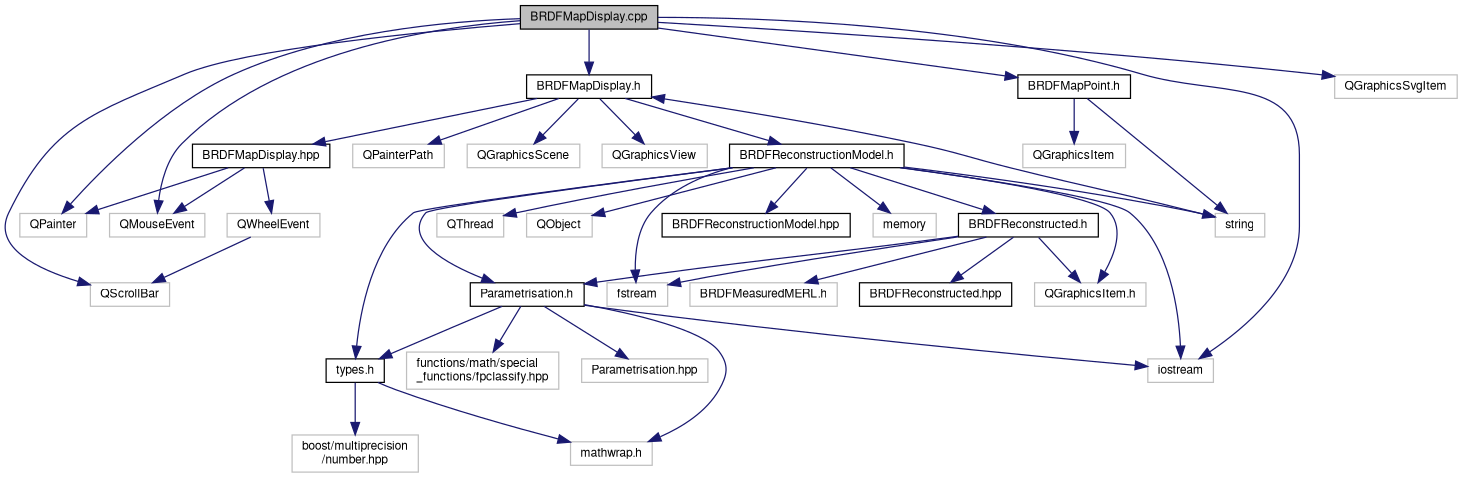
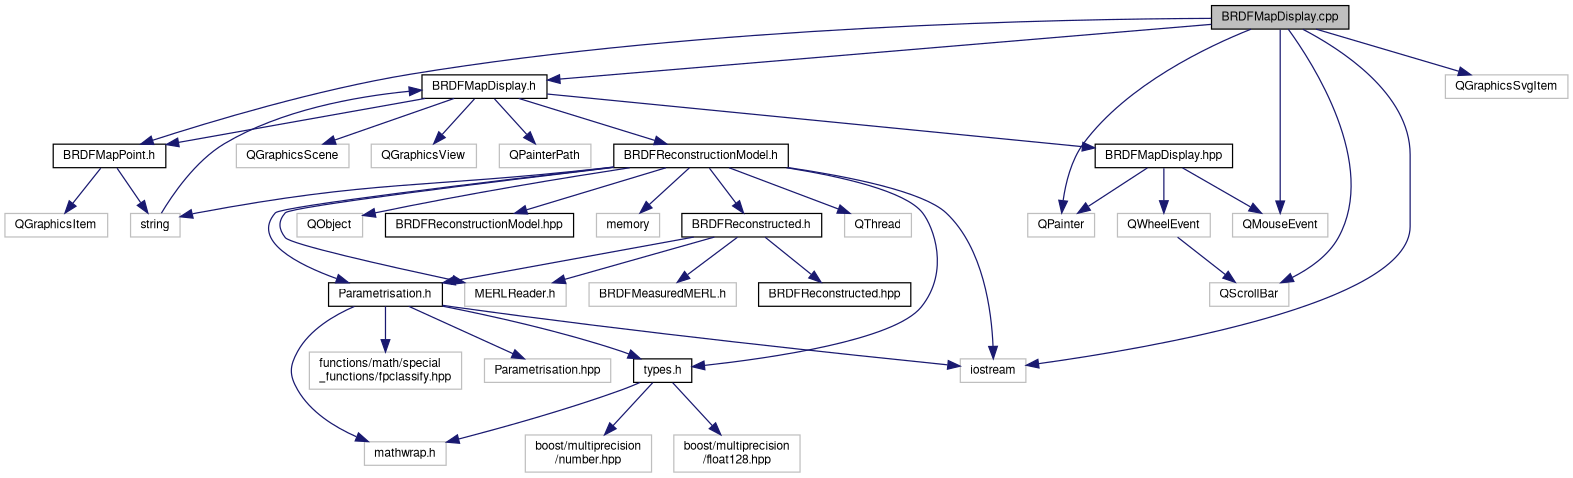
none -> (302, 120)
(637, 295) -> none
(1090, 295) -> (515, 295)
none -> (737, 454)
